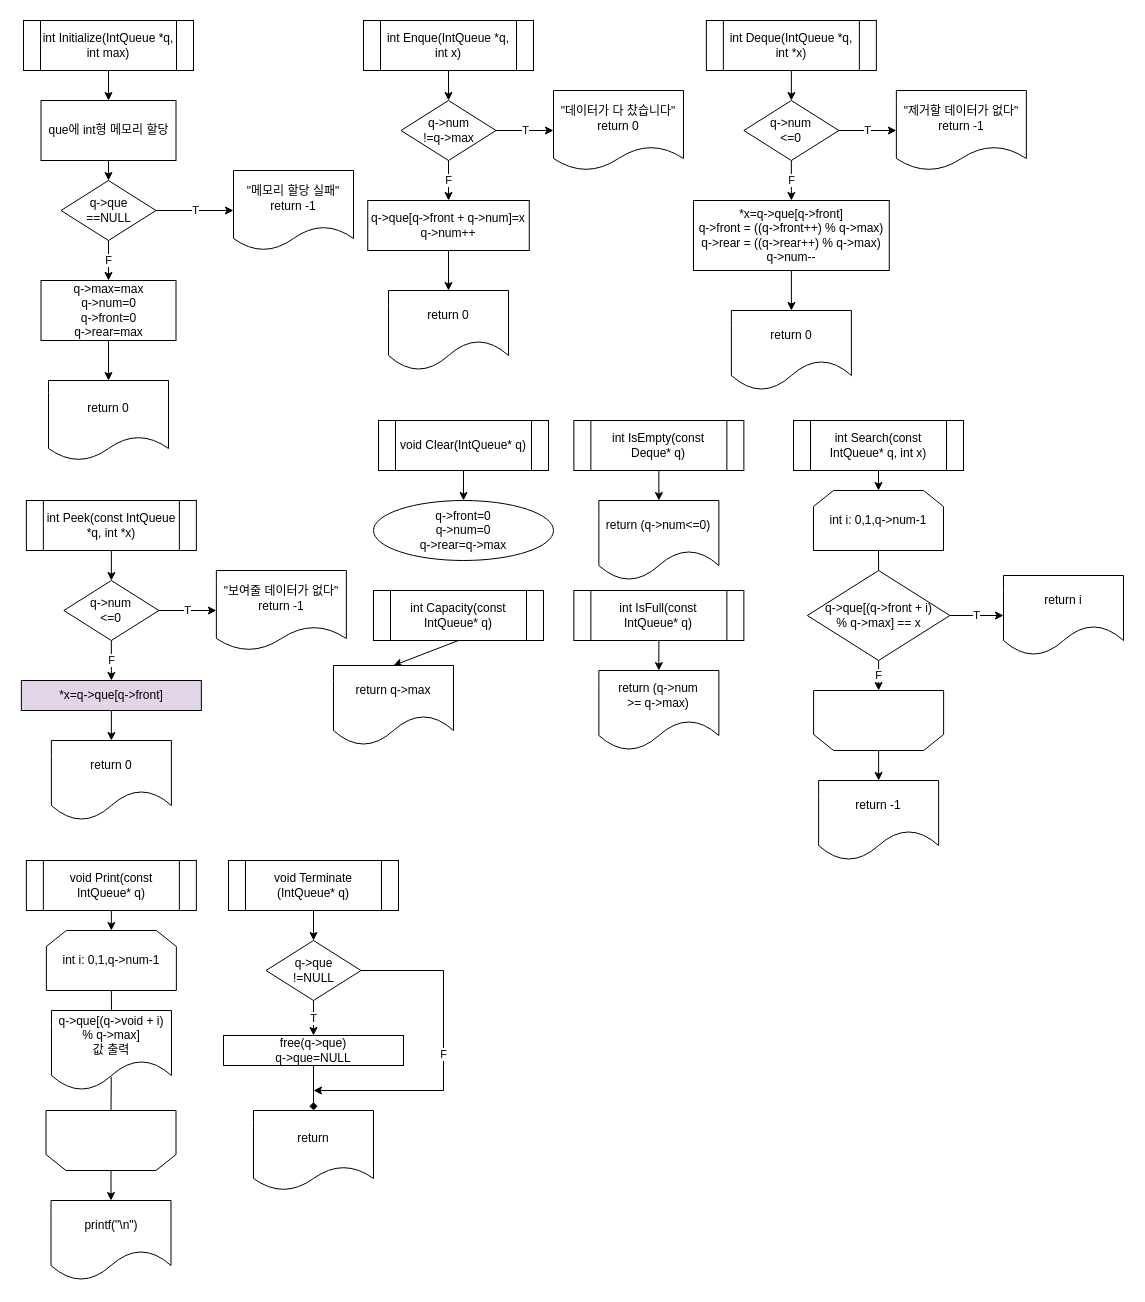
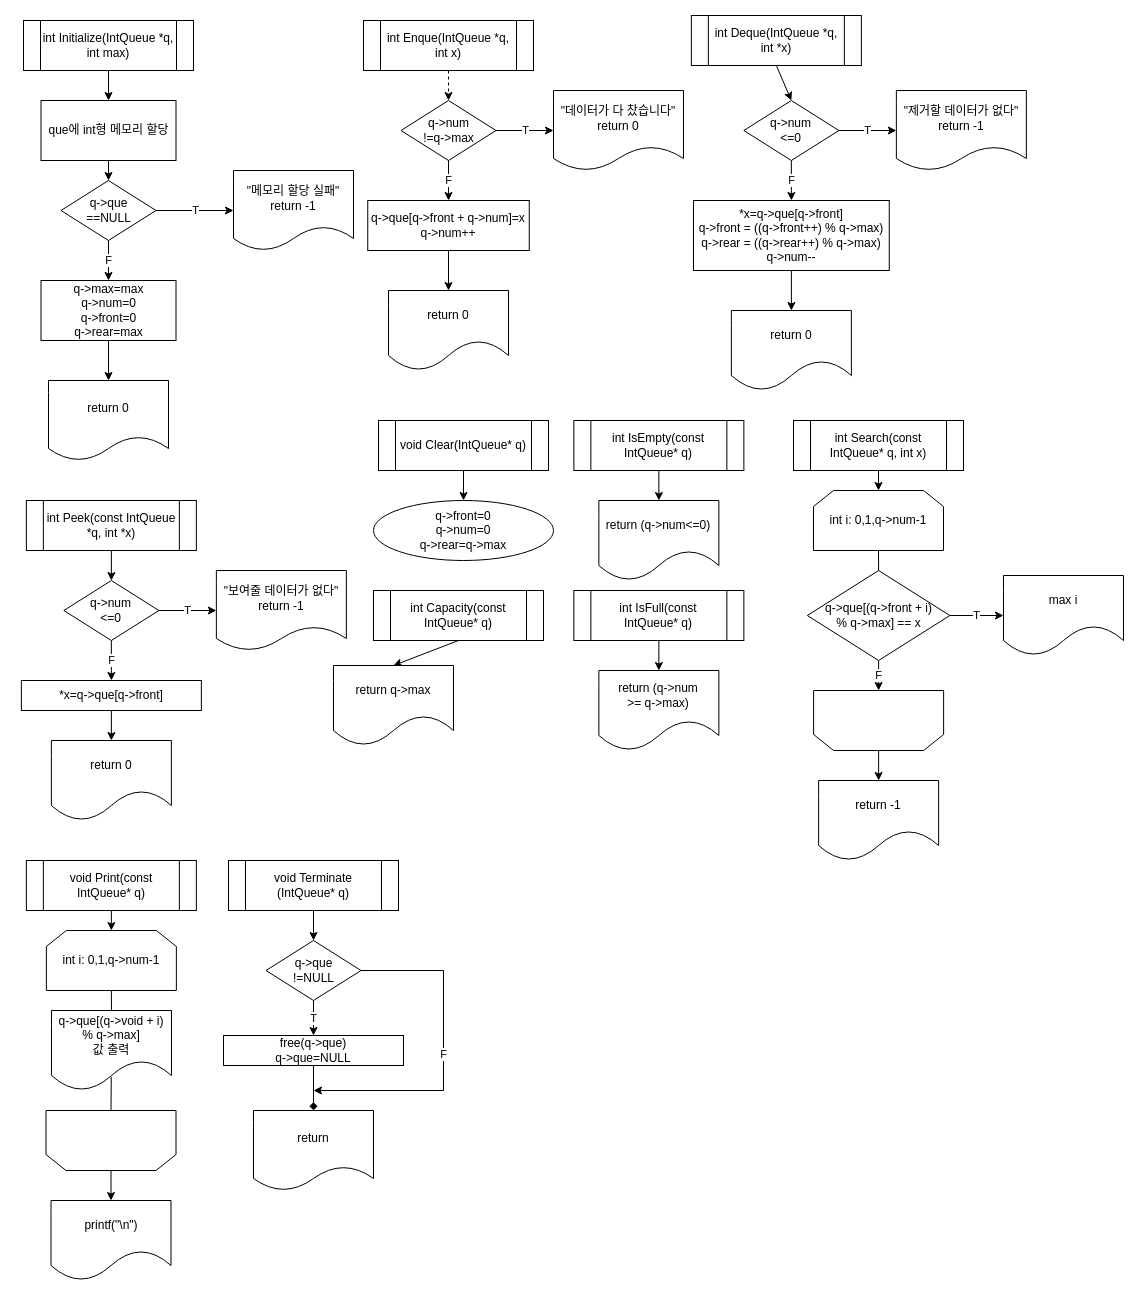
(791, 46) -> (776, 41)
(449, 83) -> (449, 83)
(659, 446) -> (659, 446)
(1064, 601) -> (1064, 601)
(111, 696) -> (111, 696)
